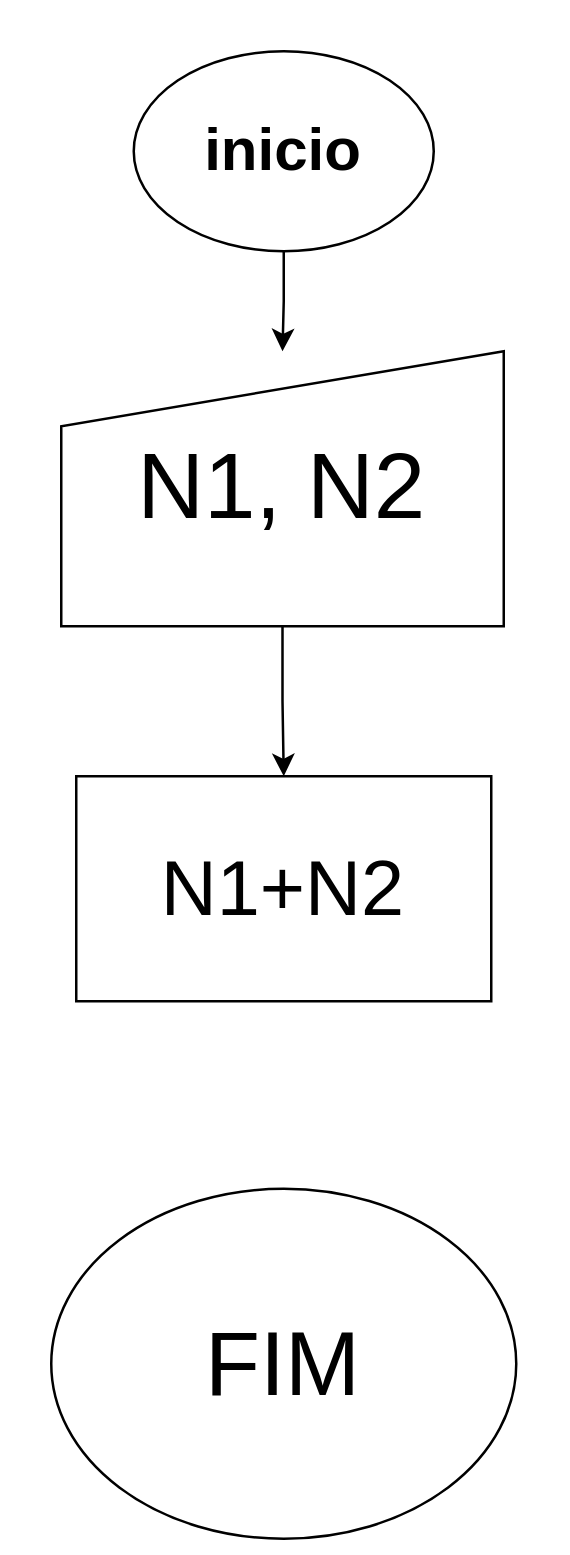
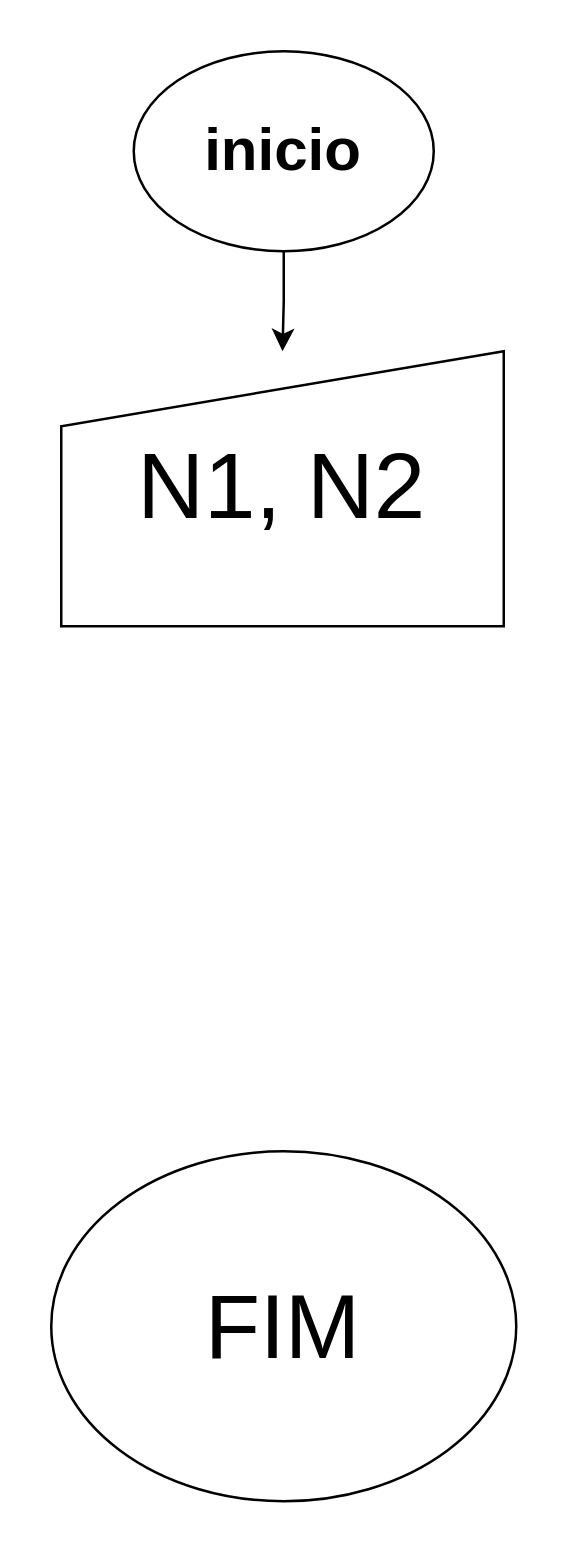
(283, 693) -> none
(284, 889) -> none
(284, 1364) -> (284, 1326)
